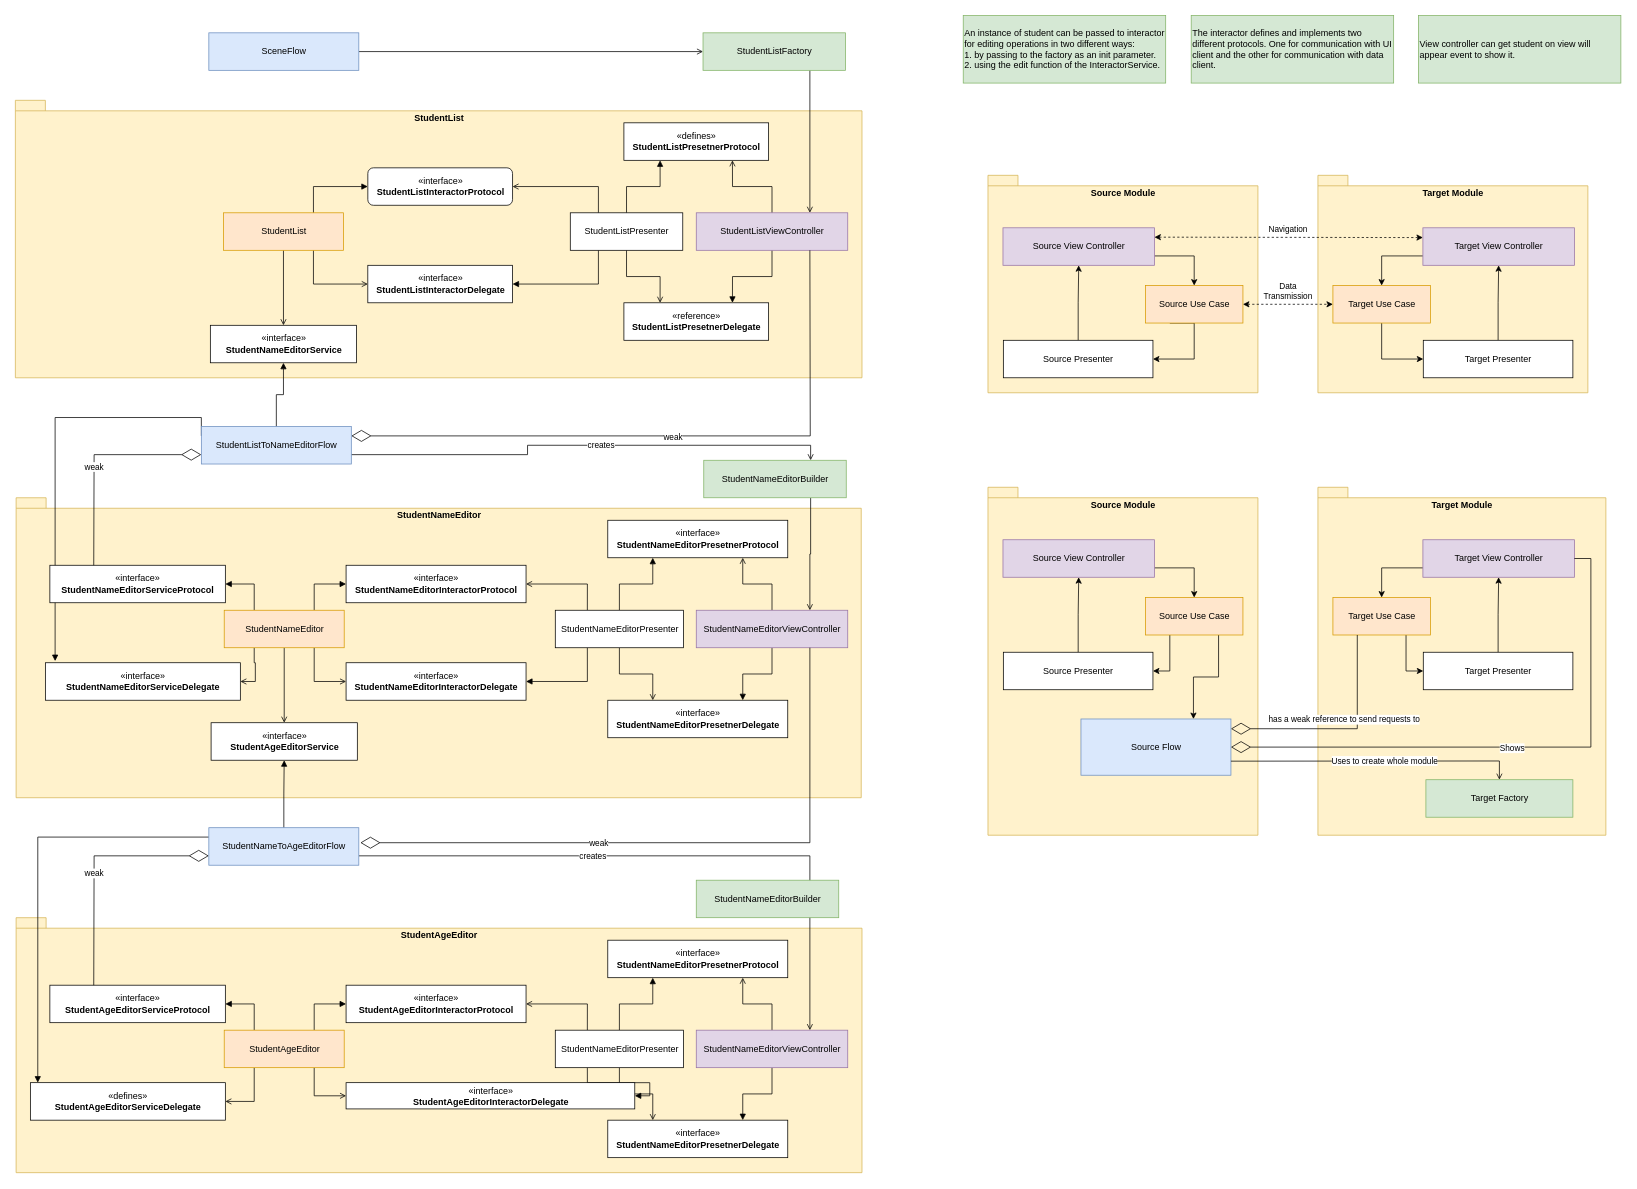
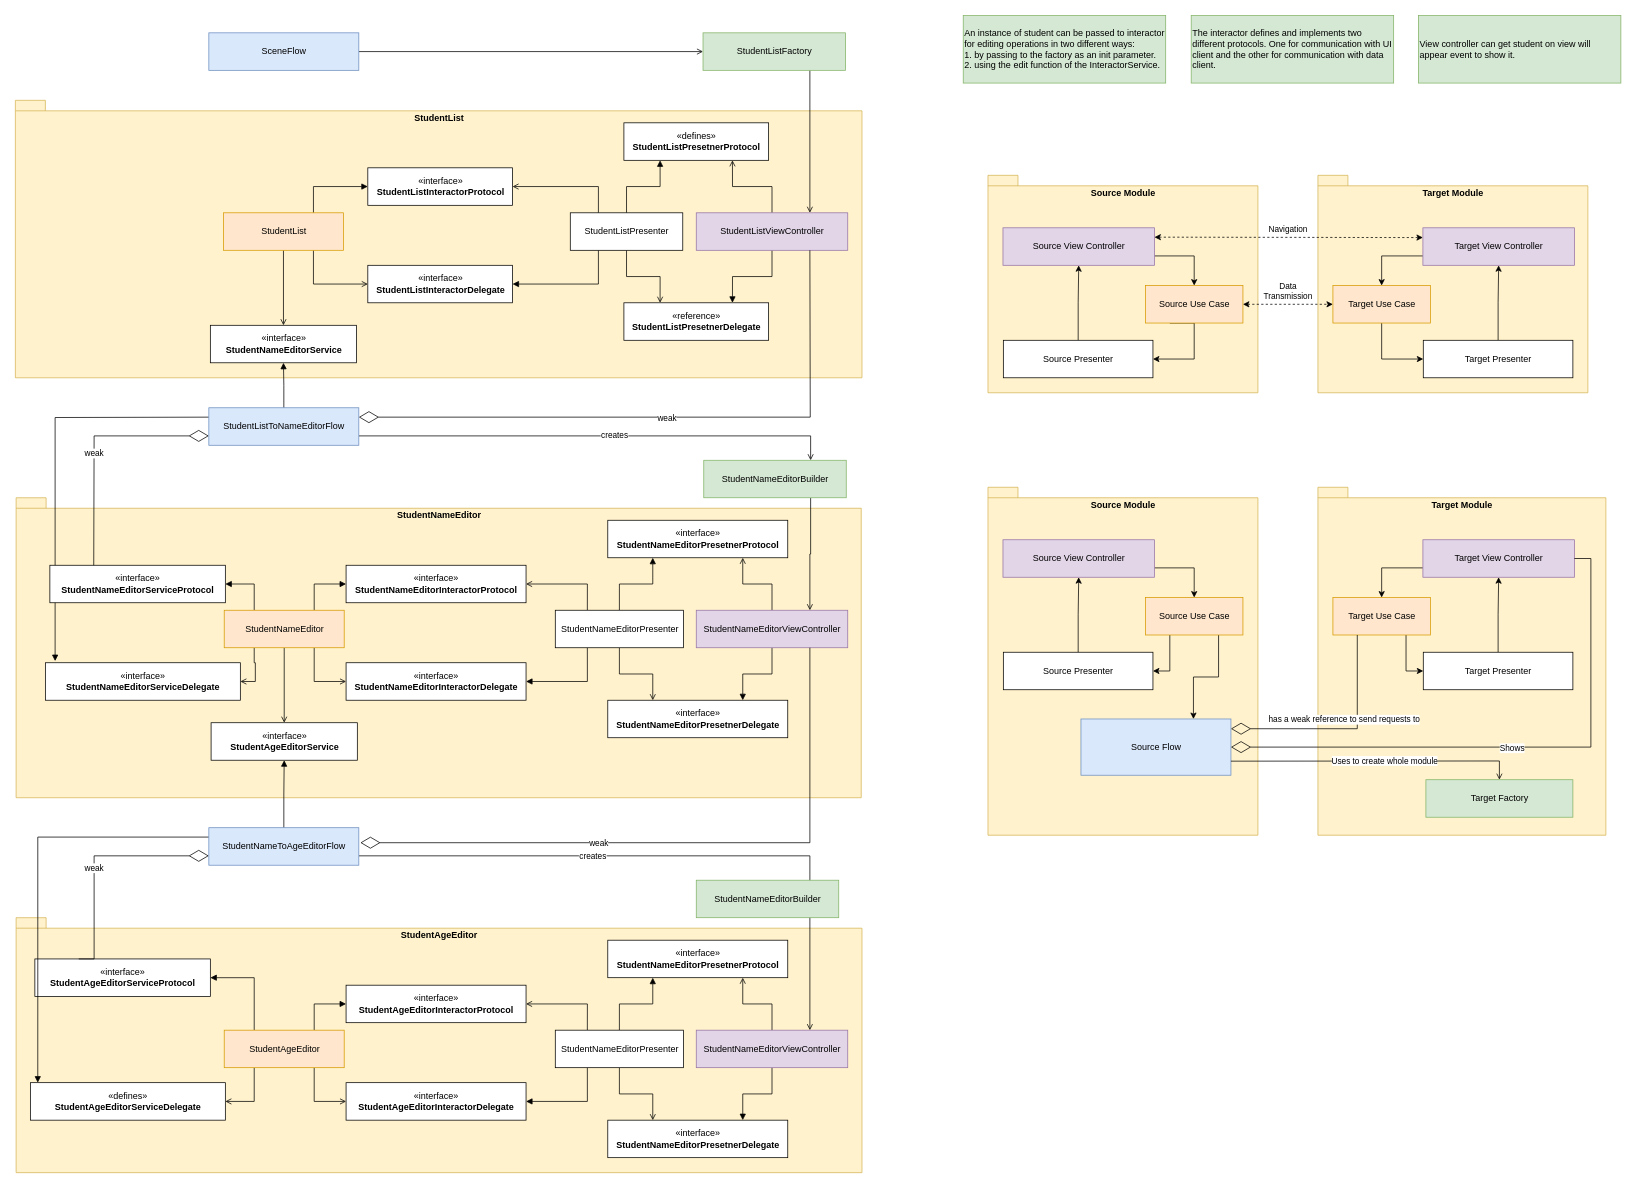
(440, 186) -> (440, 186)
(276, 445) -> (284, 426)
(138, 1004) -> (123, 978)
(491, 1096) -> (436, 1101)
